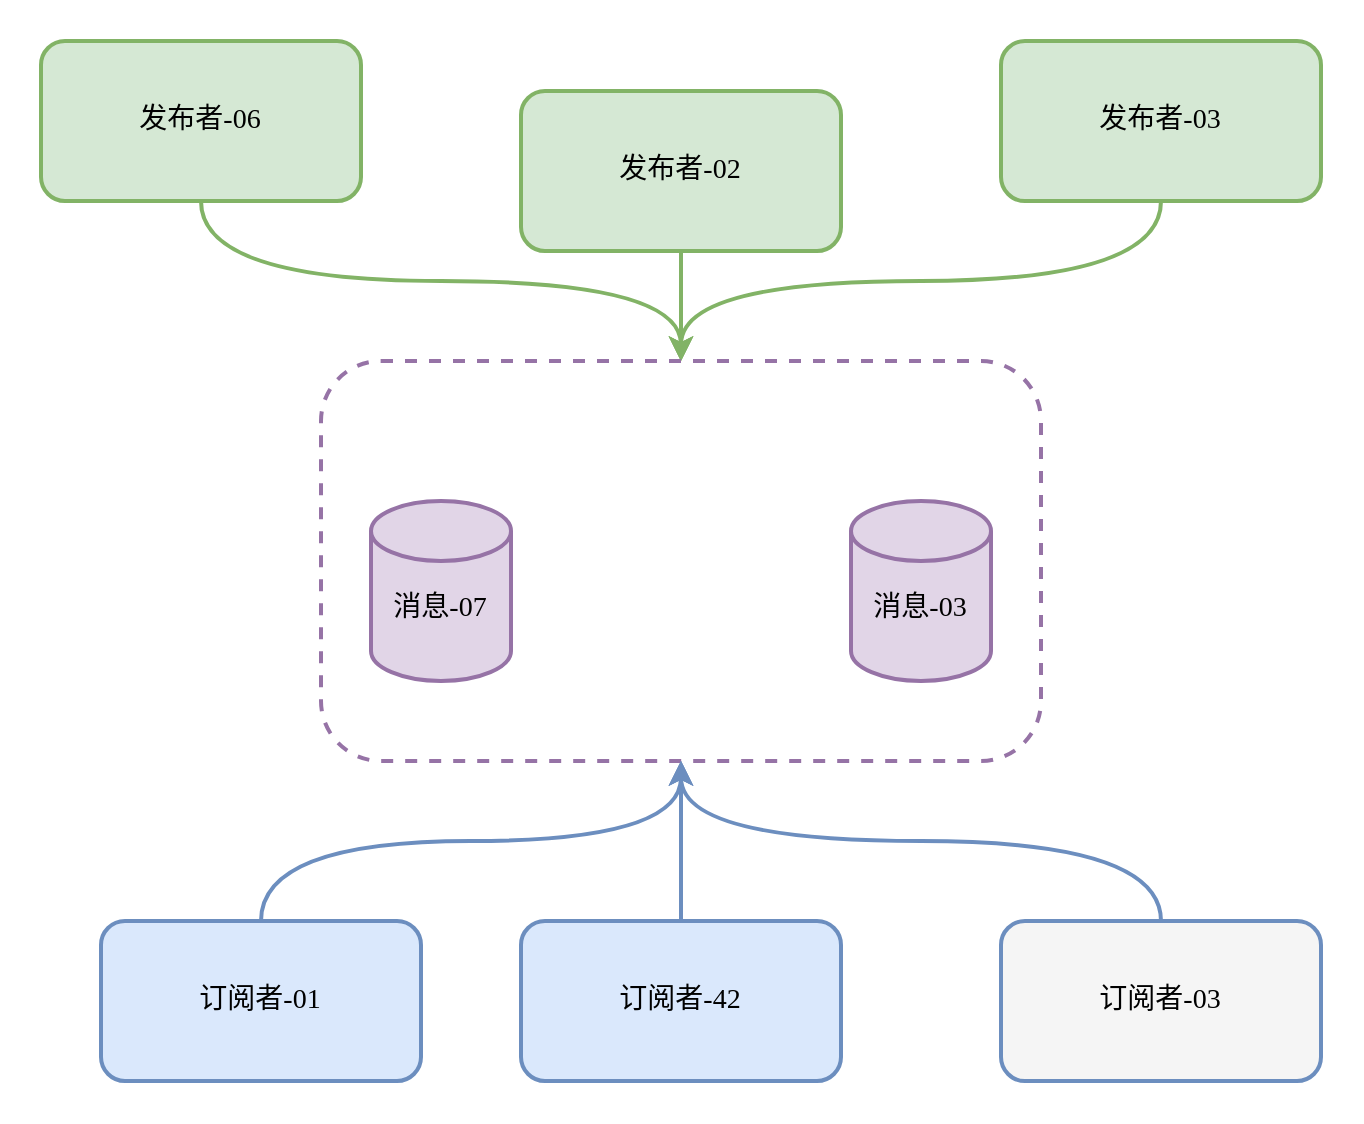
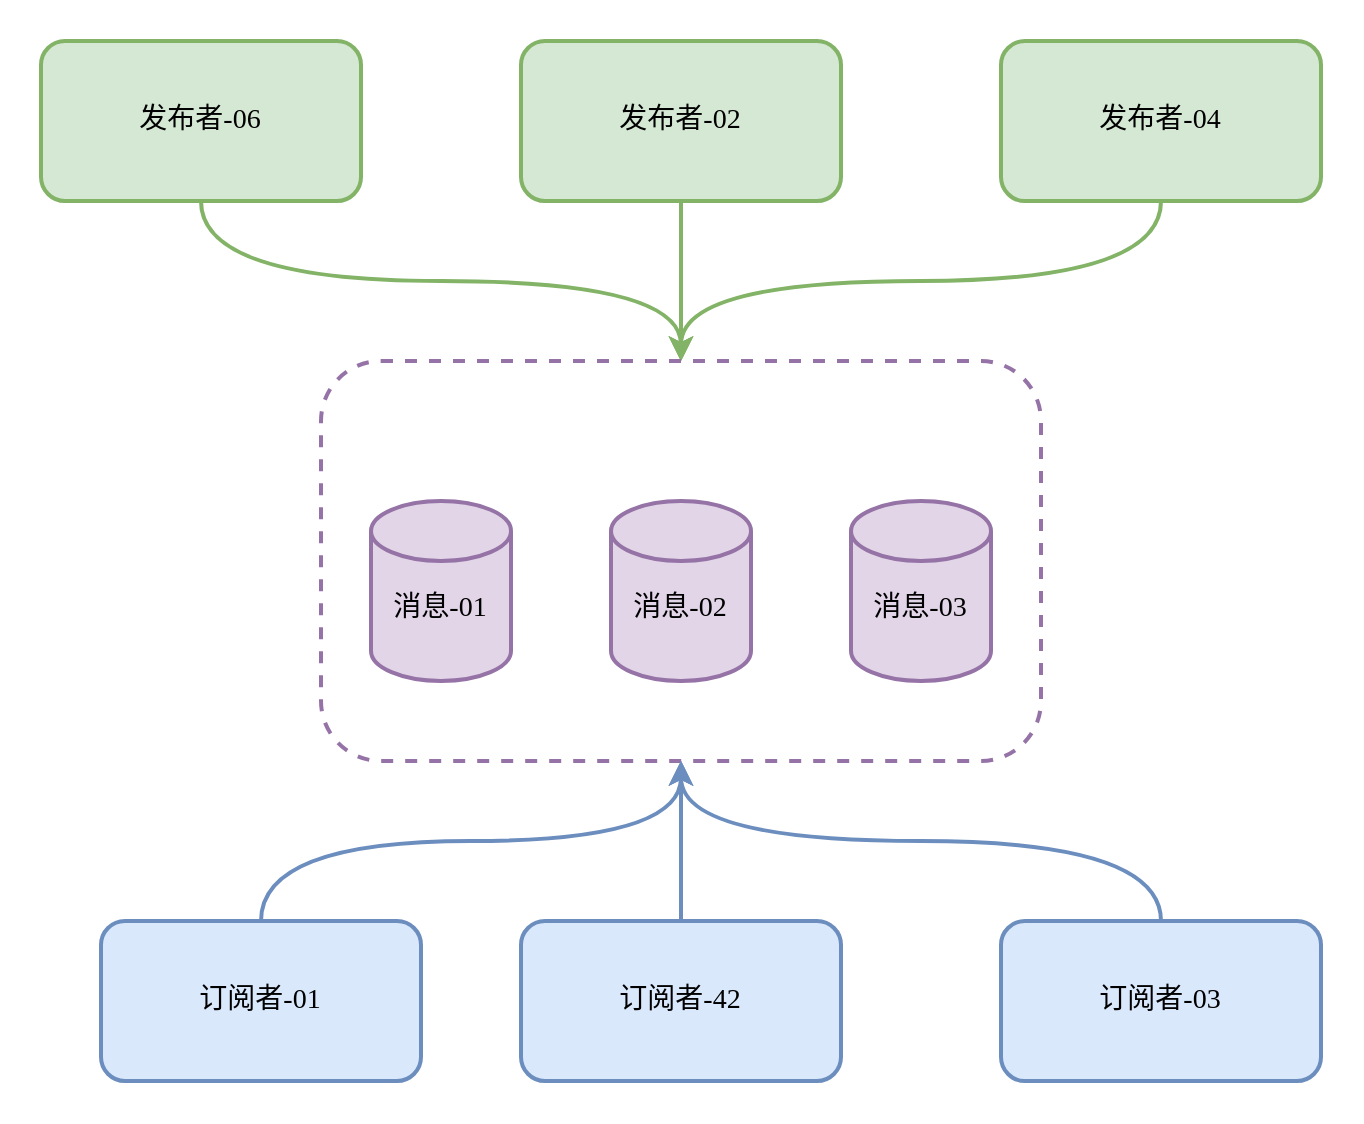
(1161, 121) -> (1161, 121)
(681, 171) -> (681, 121)
(441, 591) -> (441, 591)
none -> (681, 591)
(1161, 1001) -> (1161, 1001)
